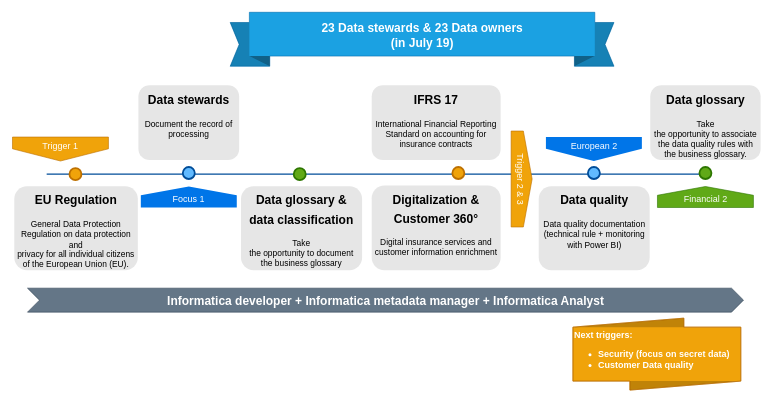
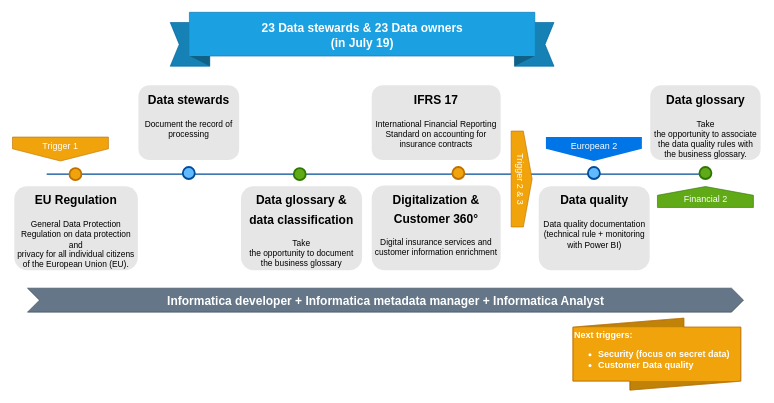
(422, 39) -> (362, 39)
(189, 197) -> none
